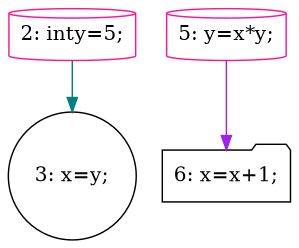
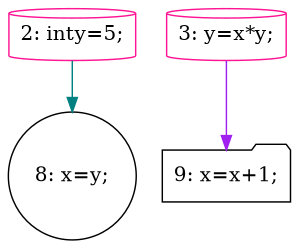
(226, 35) -> (226, 35)
(72, 176) -> (72, 176)
(226, 176) -> (226, 176)
